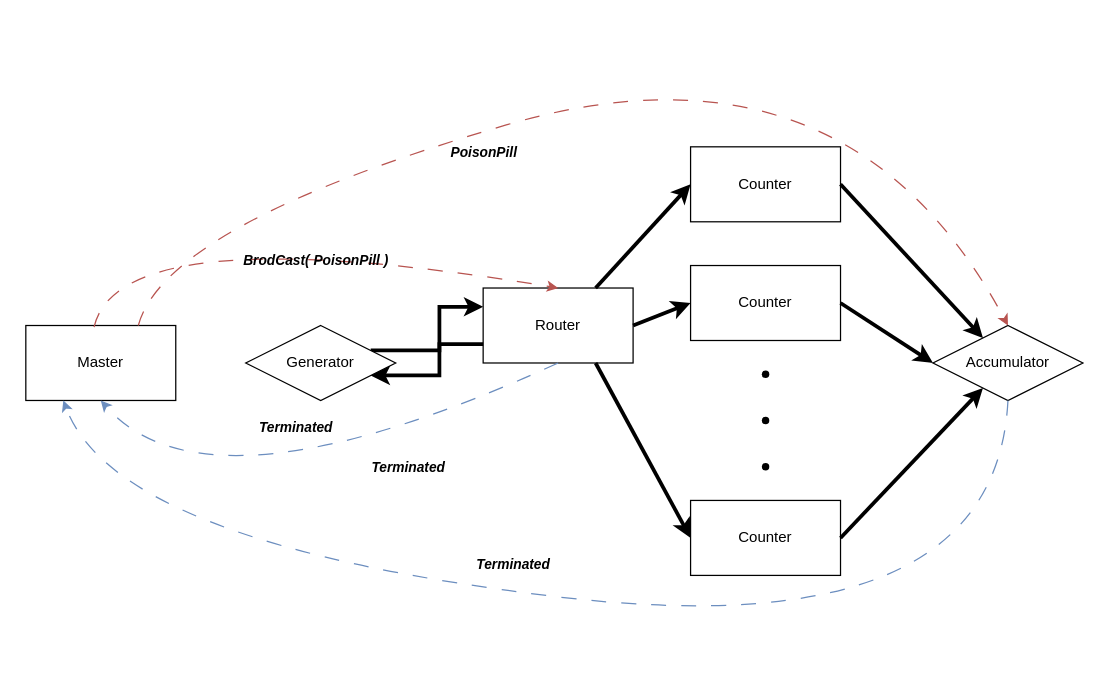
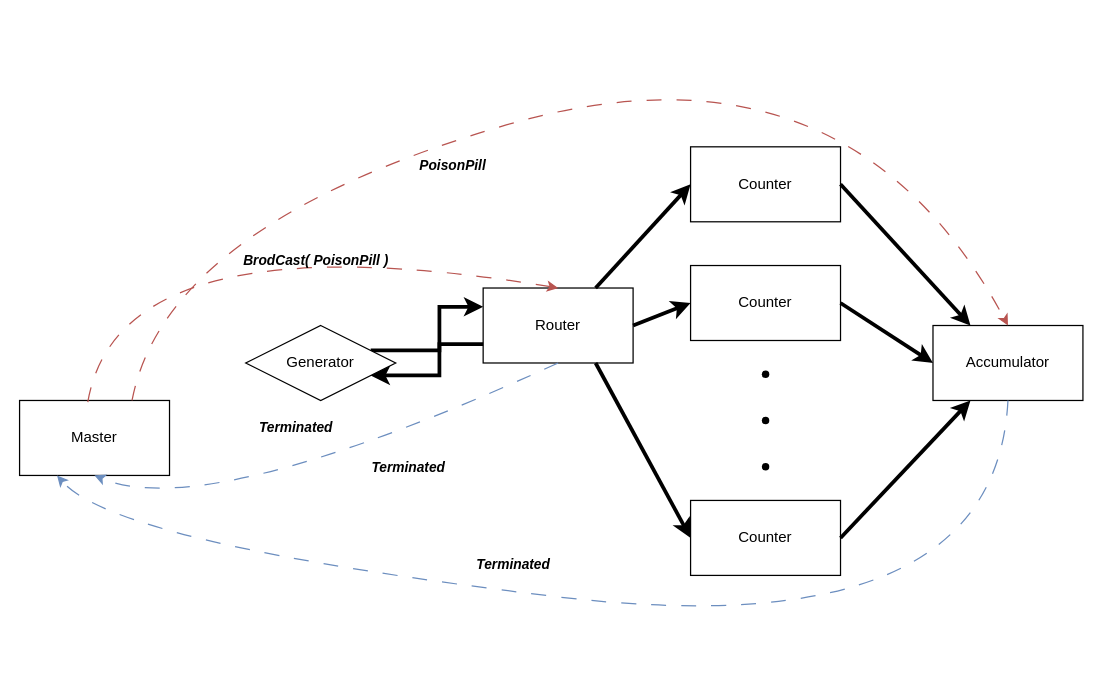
(484, 153) -> (453, 166)
(101, 363) -> (94, 438)
(1008, 363) -> (1008, 363)
